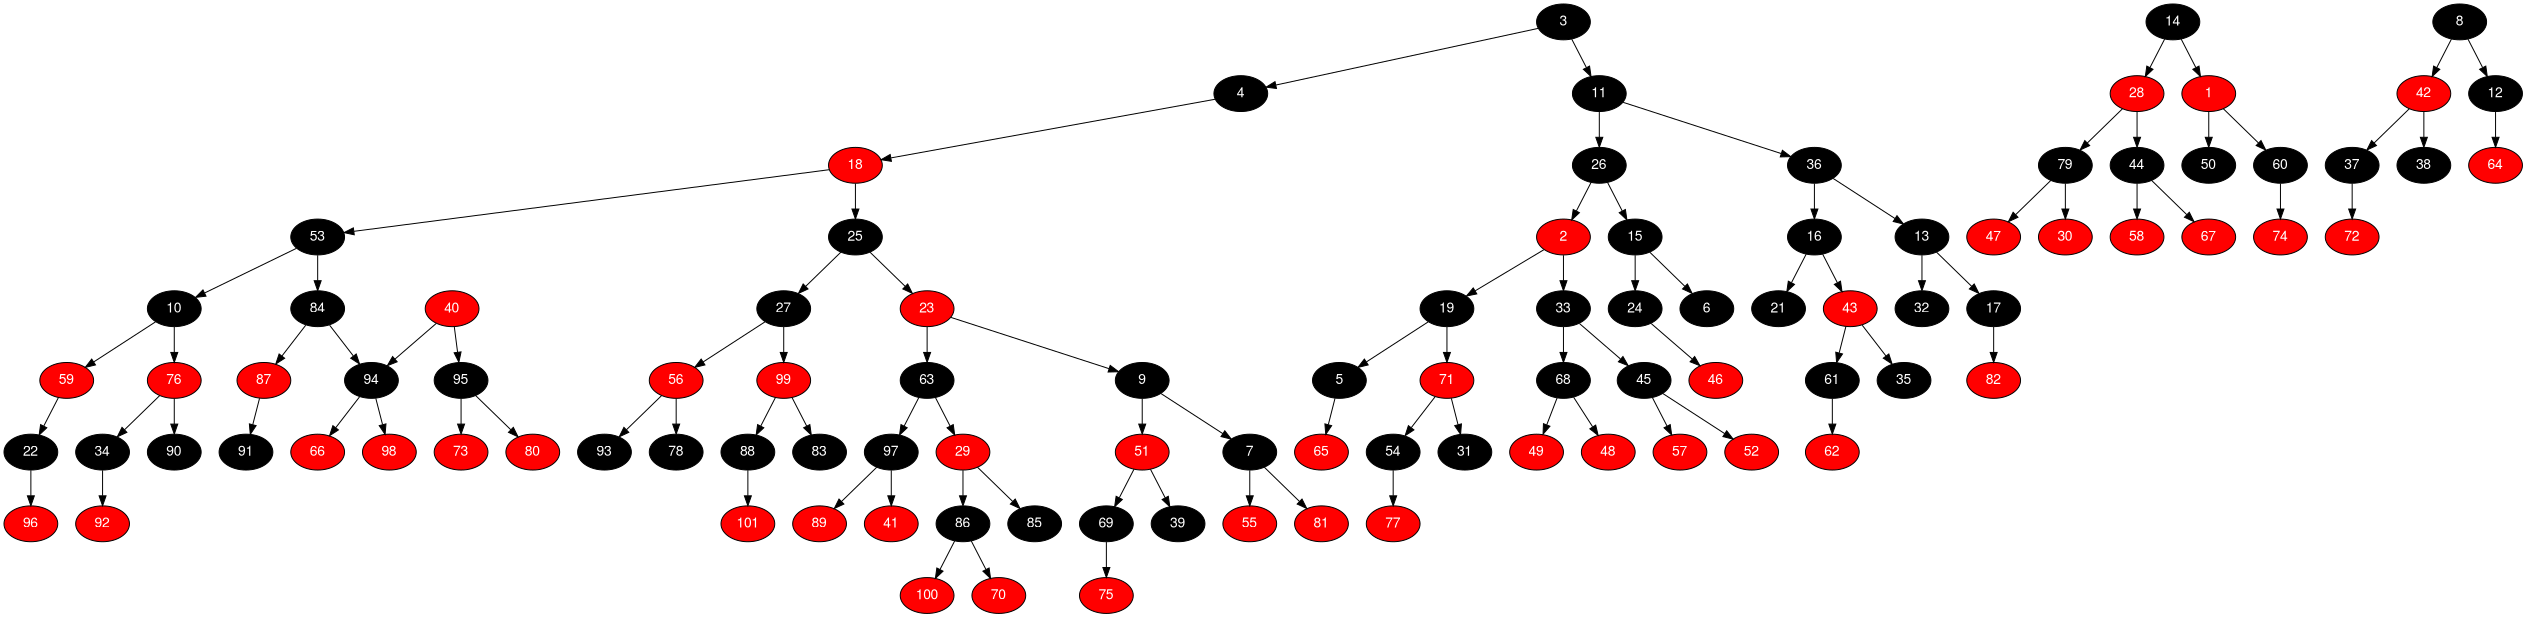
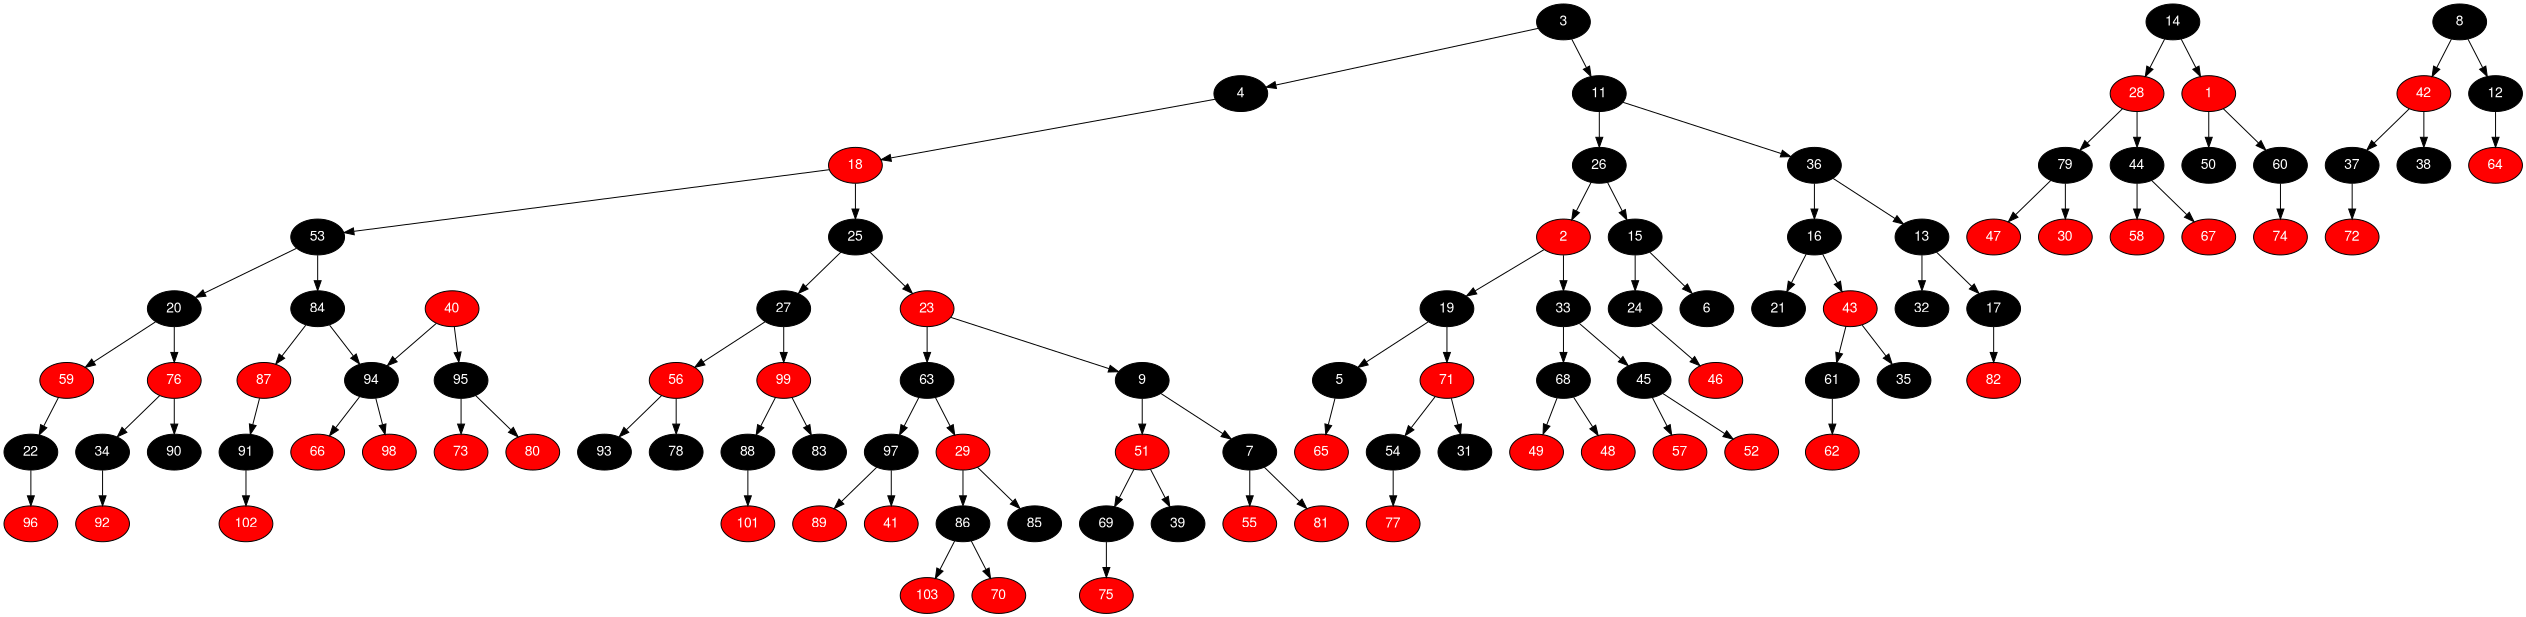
(174, 309) -> (174, 309)
none -> (246, 524)
(927, 596) -> (927, 596)
